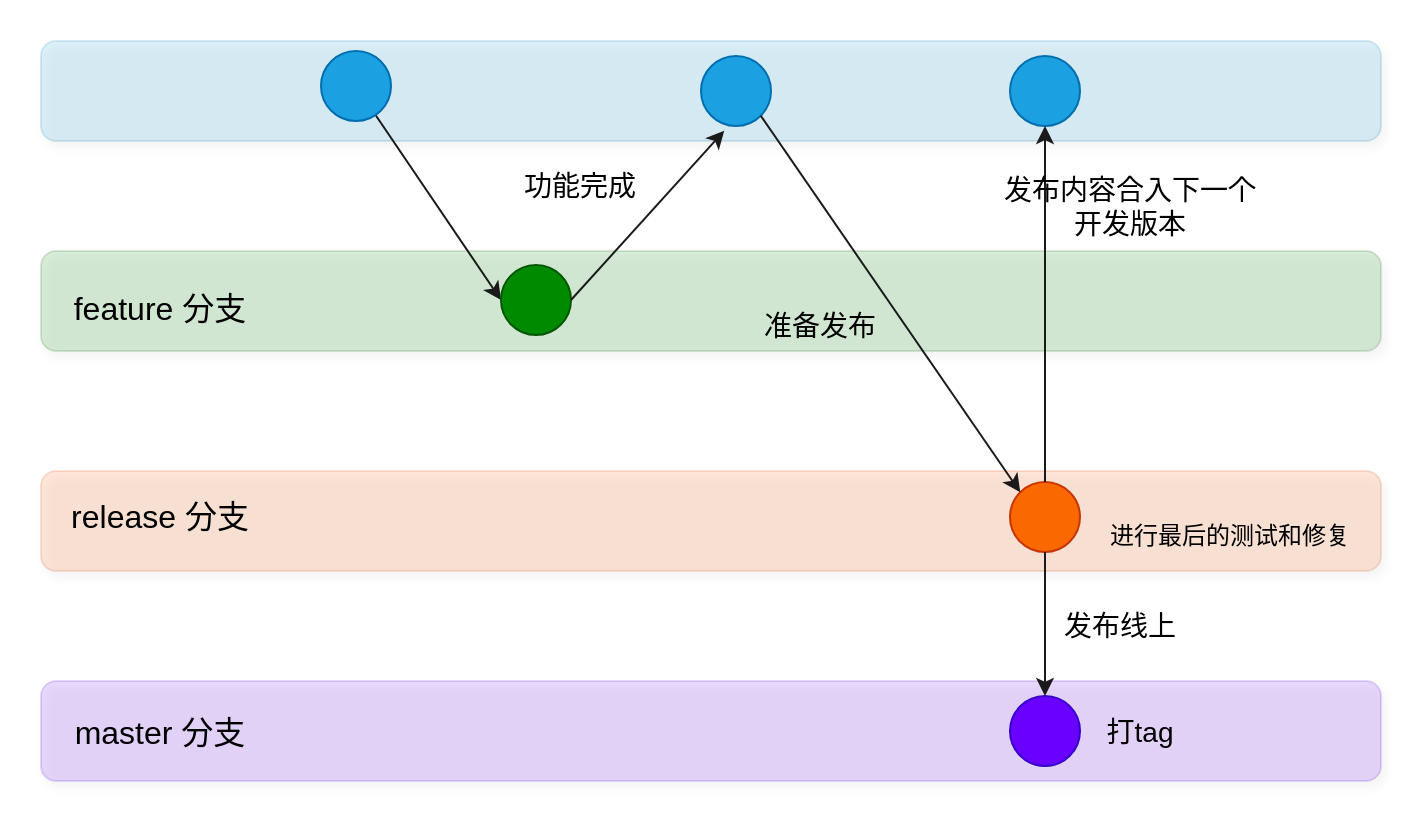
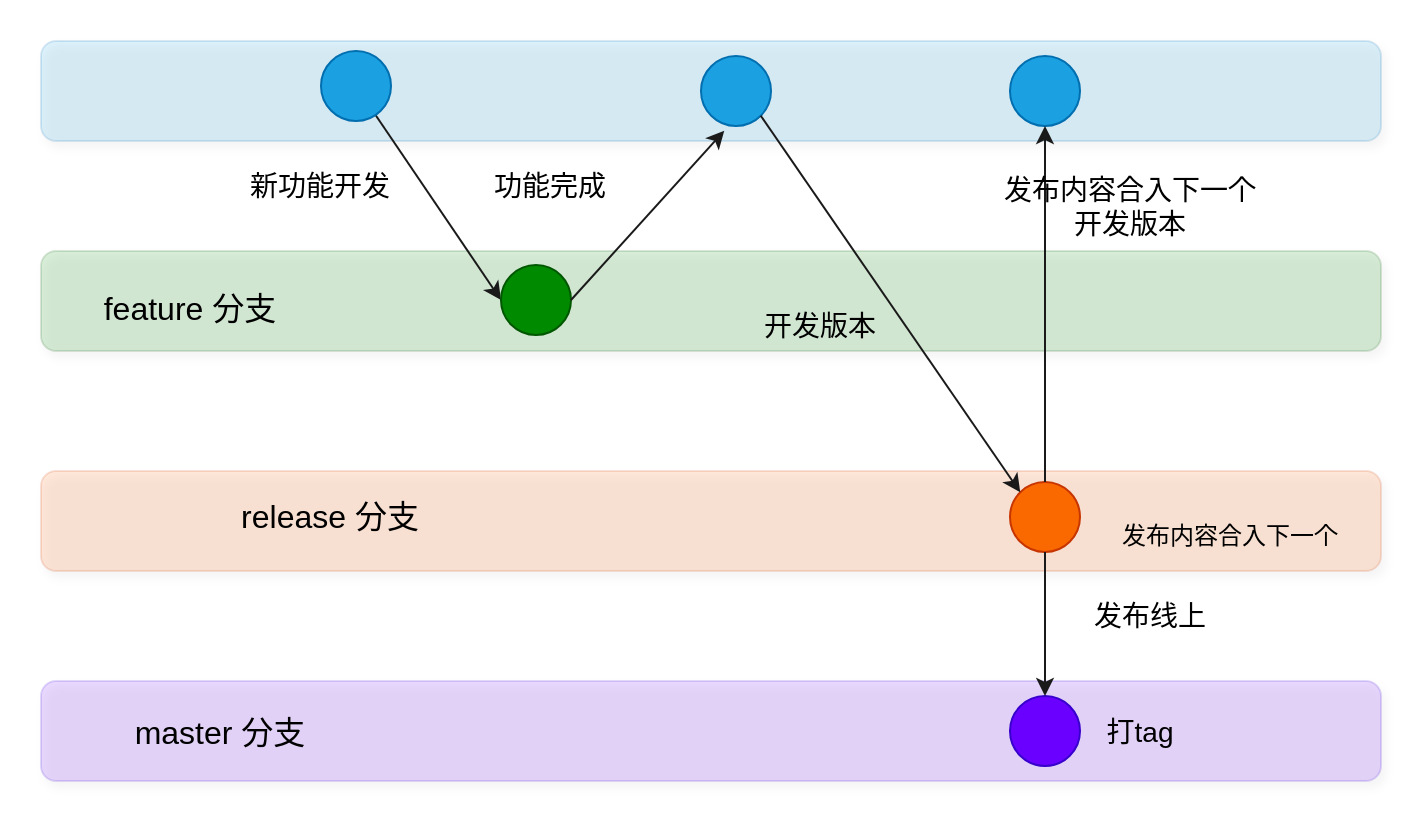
none -> (321, 186)
(581, 186) -> (551, 186)
(161, 309) -> (191, 309)
(821, 327) -> (821, 327)
(161, 517) -> (331, 517)
(1231, 537) -> (1231, 537)
(1121, 626) -> (1151, 616)
(161, 733) -> (221, 733)
